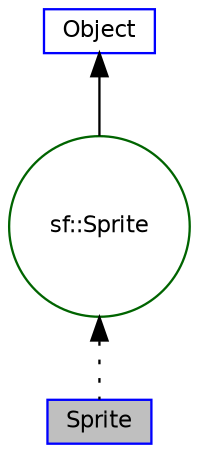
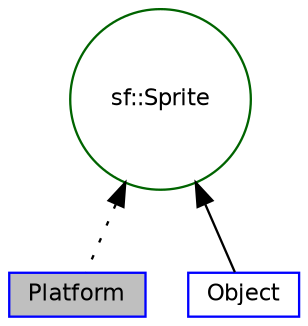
(99, 106) -> (220, 238)
(99, 422) -> (77, 295)
